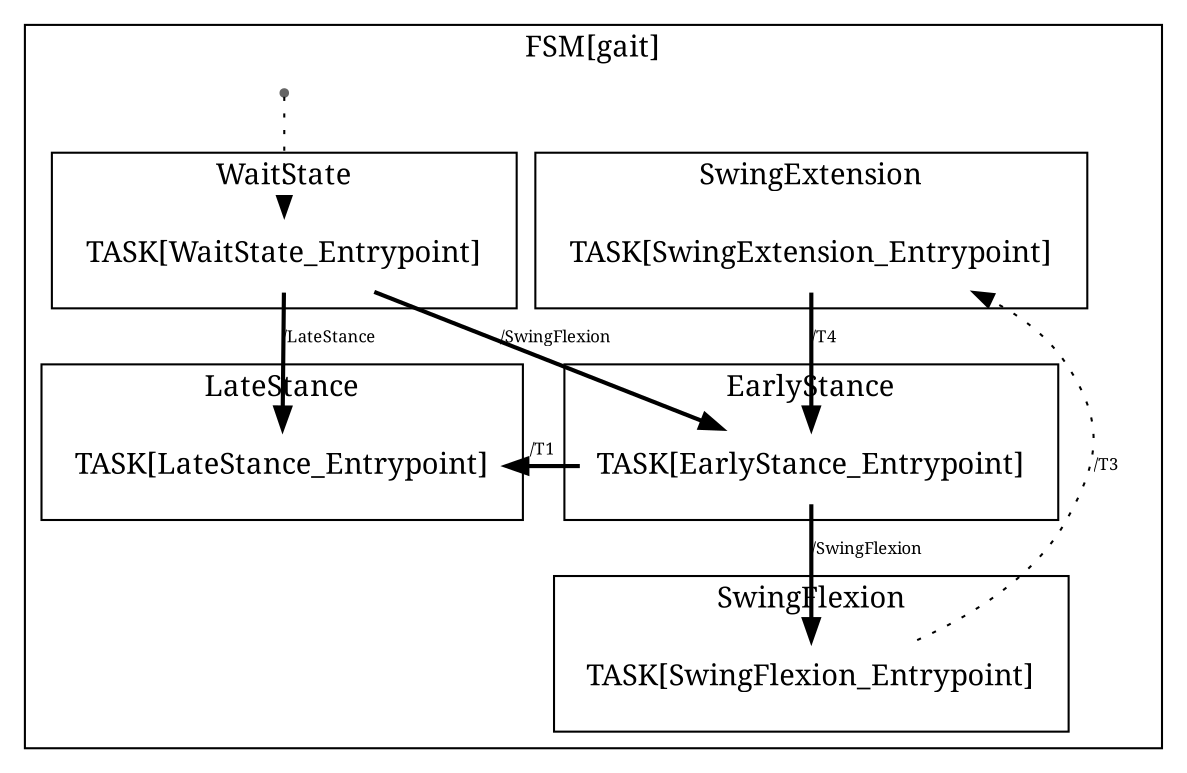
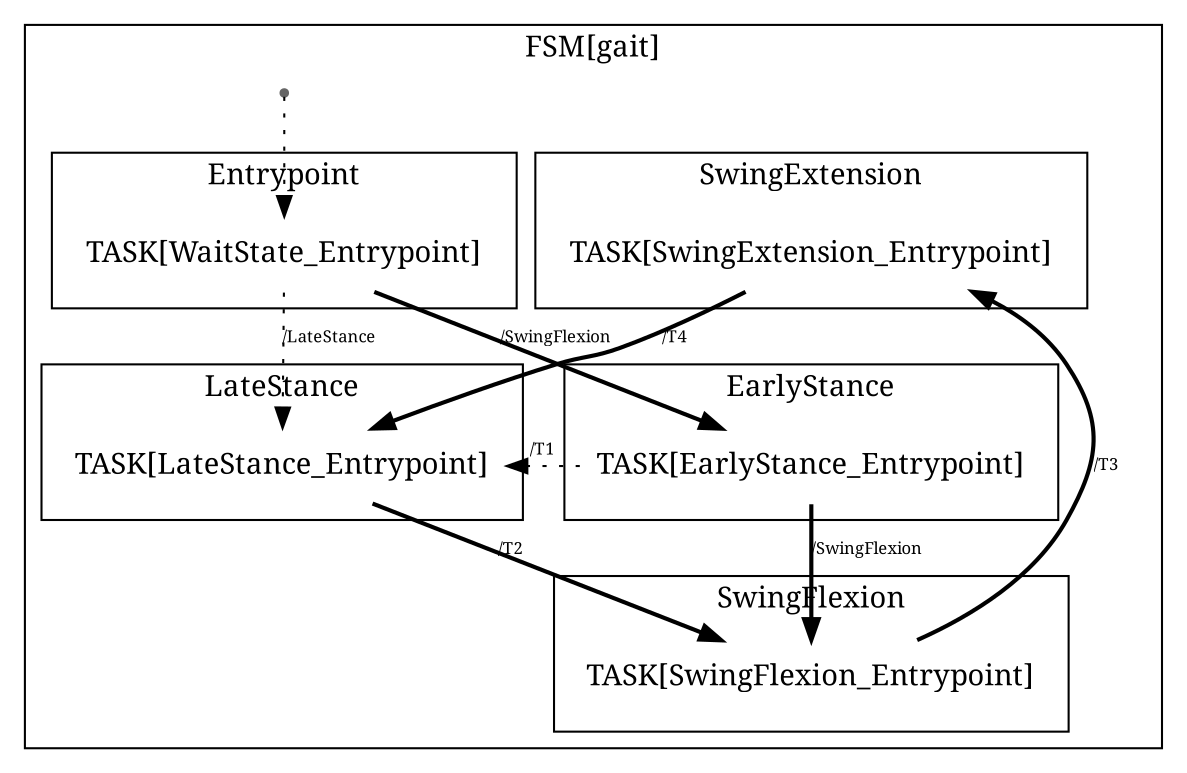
(284, 177) -> (284, 177)
(283, 350) -> (283, 350)
(811, 350) -> (617, 349)
(551, 466) -> (551, 466)
(1082, 488) -> (1082, 488)
none -> (537, 568)
